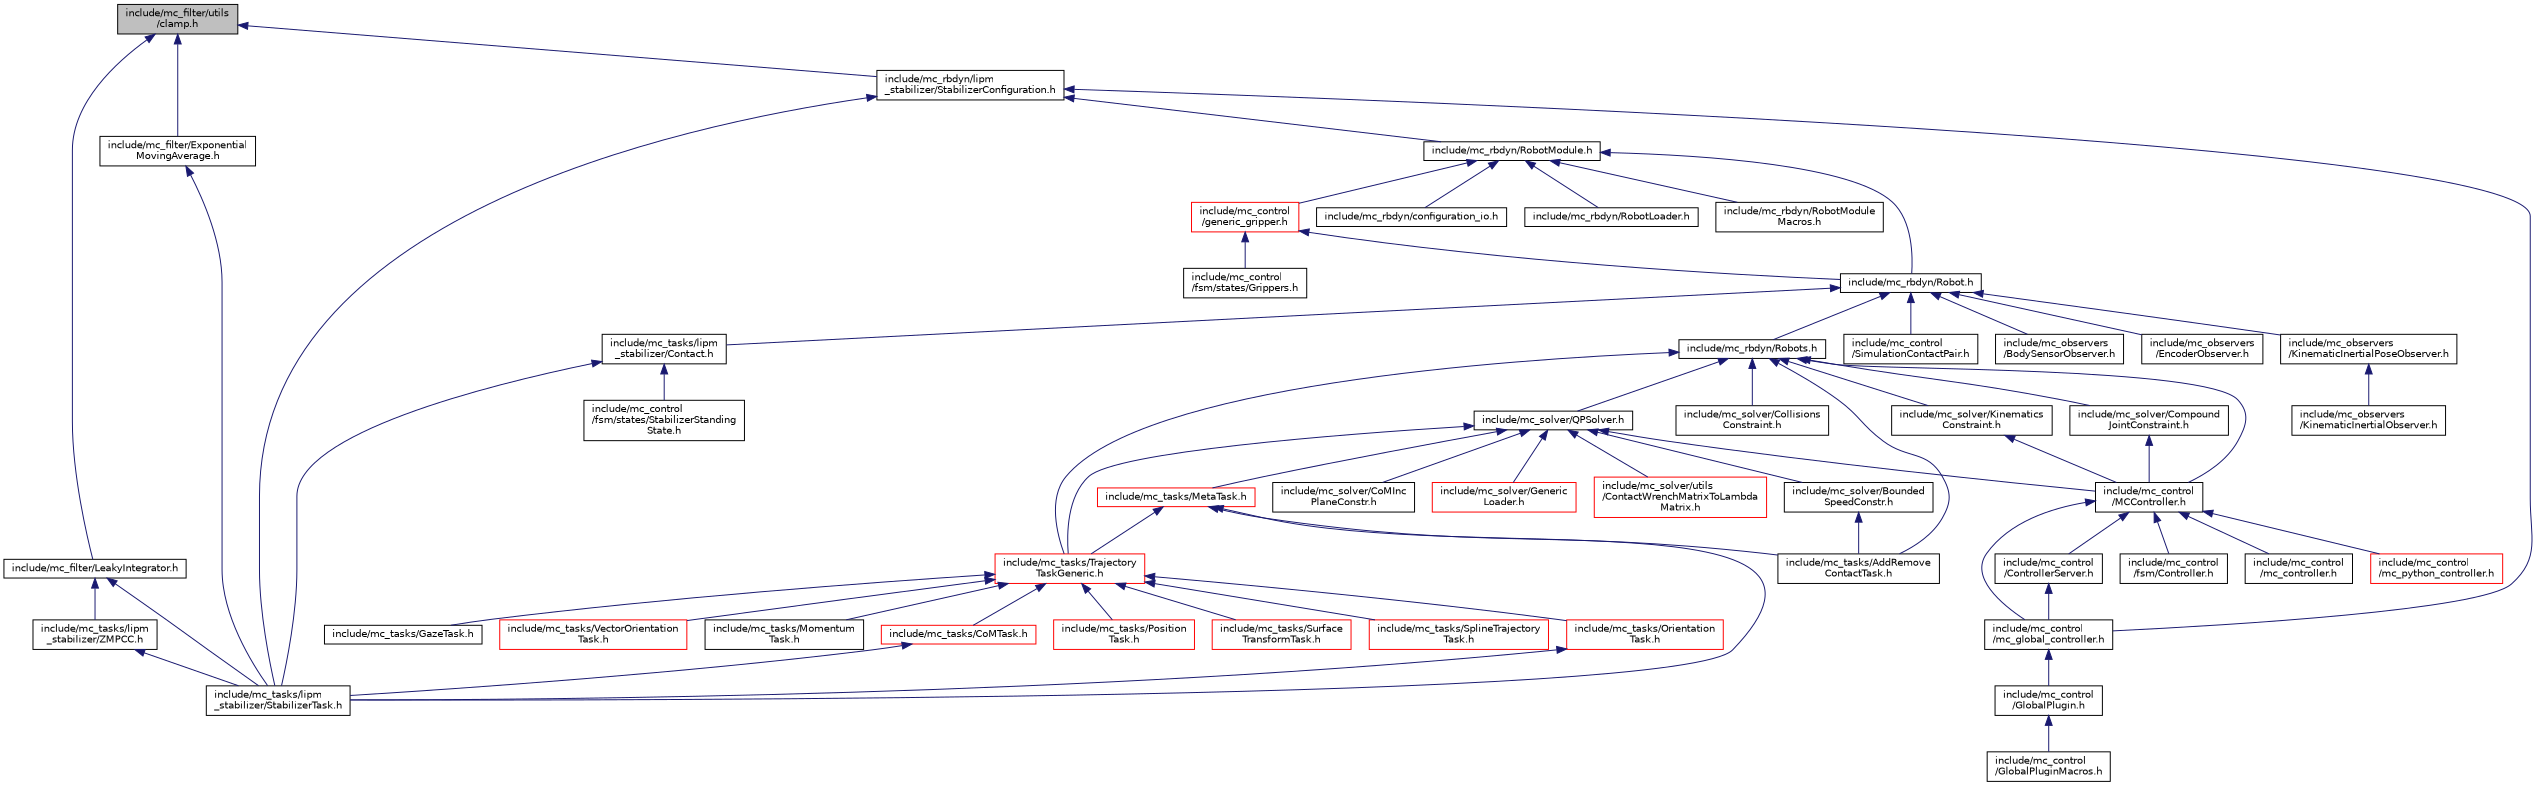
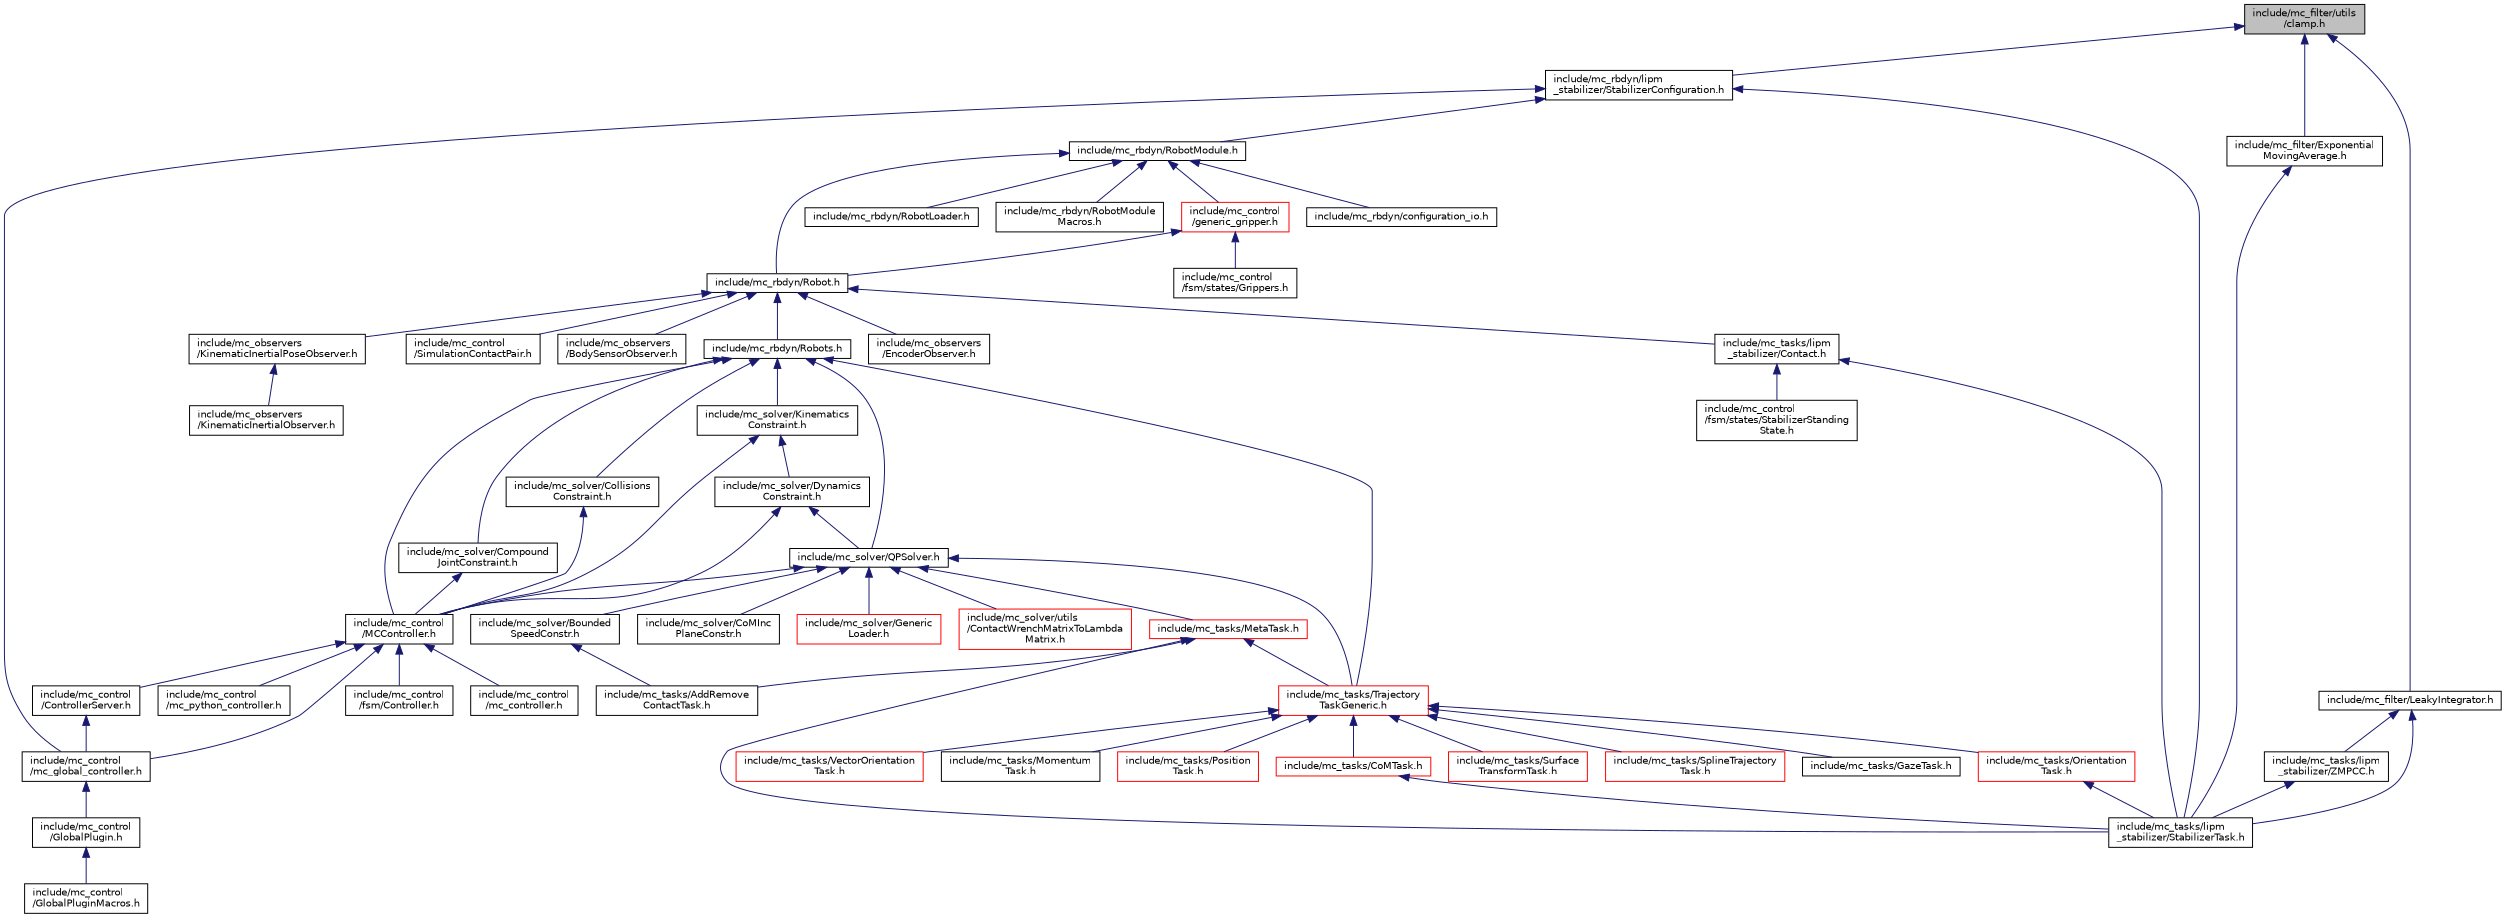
(1901, 451) -> none
none -> (792, 492)
(2437, 569) -> (224, 701)
none -> (533, 585)
